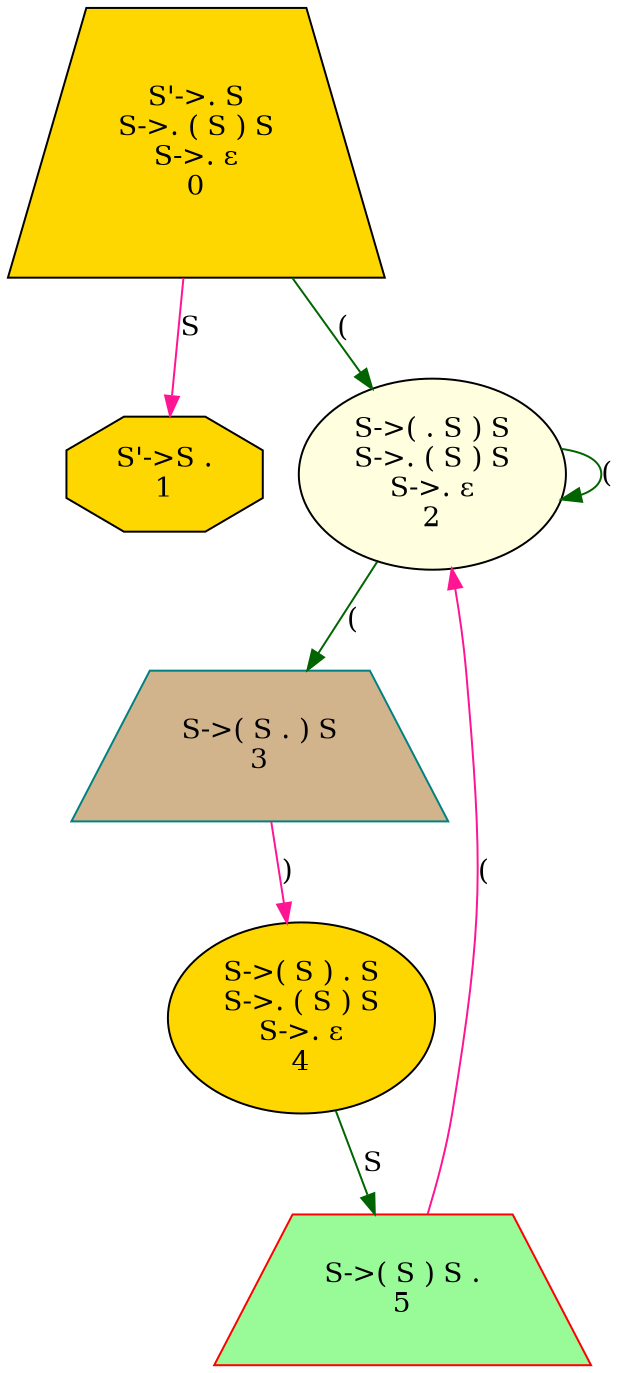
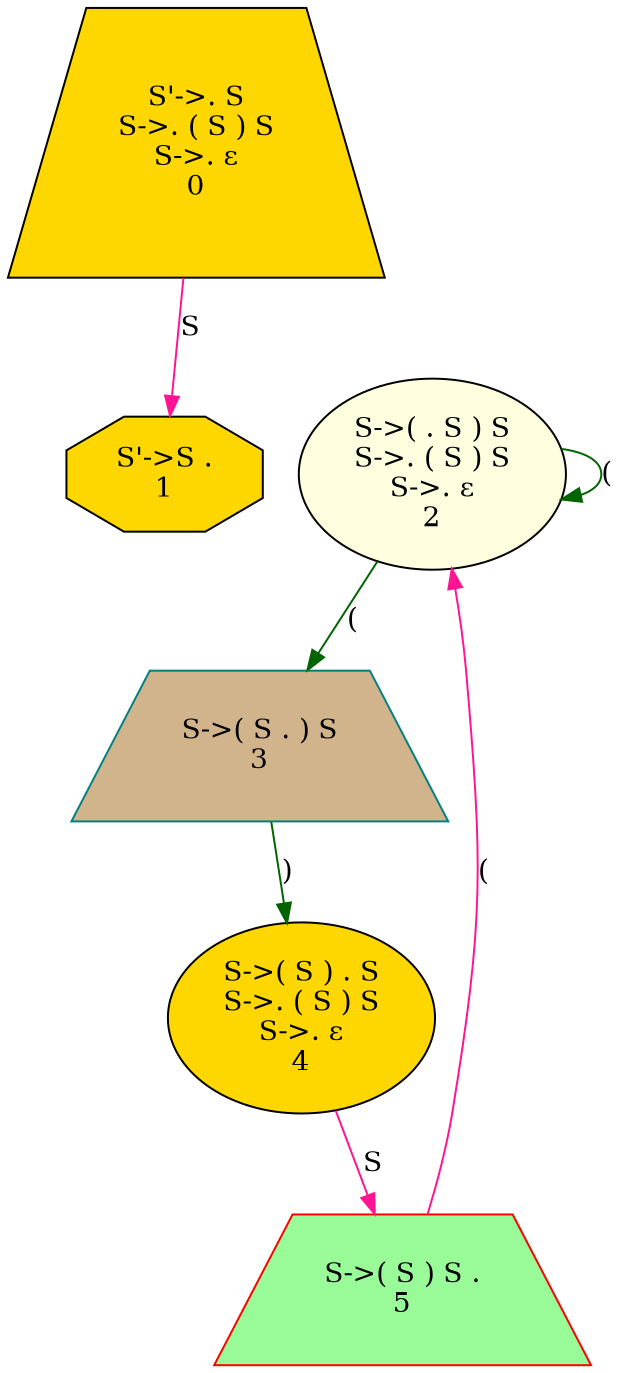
(327, 325) -> none
(278, 863) -> (278, 863)
(352, 1153) -> (352, 1153)
